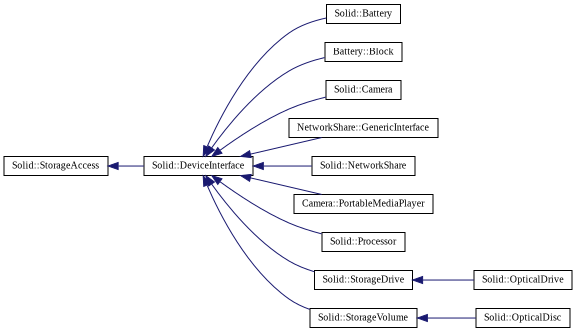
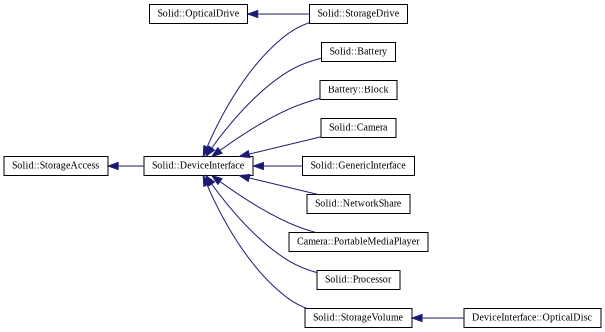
(364, 128) -> (358, 166)
(448, 280) -> (284, 14)
(523, 318) -> (532, 318)
